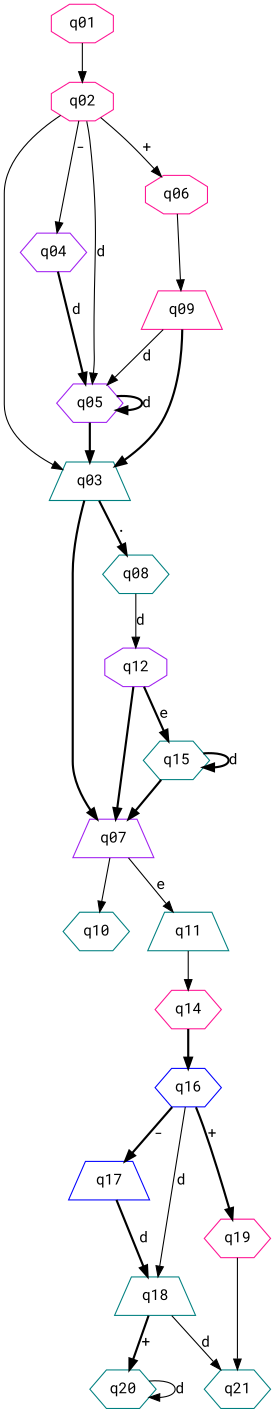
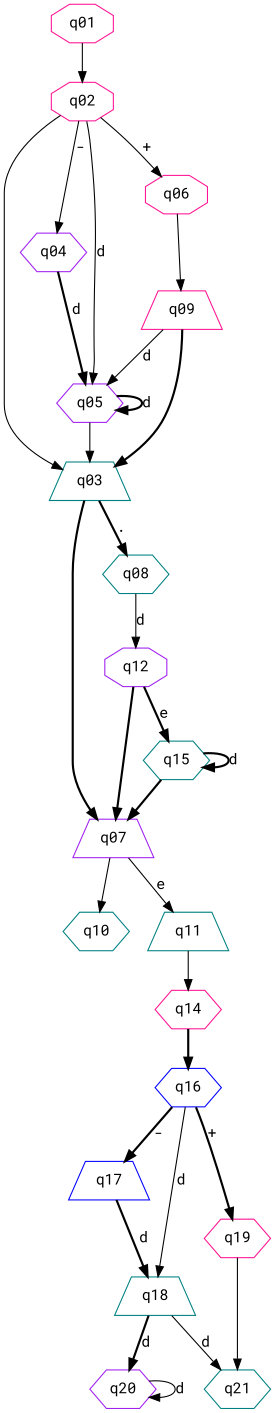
(90, 437) -> (90, 437)
(146, 1343) -> (146, 1343)
(123, 1389) -> (123, 1389)
